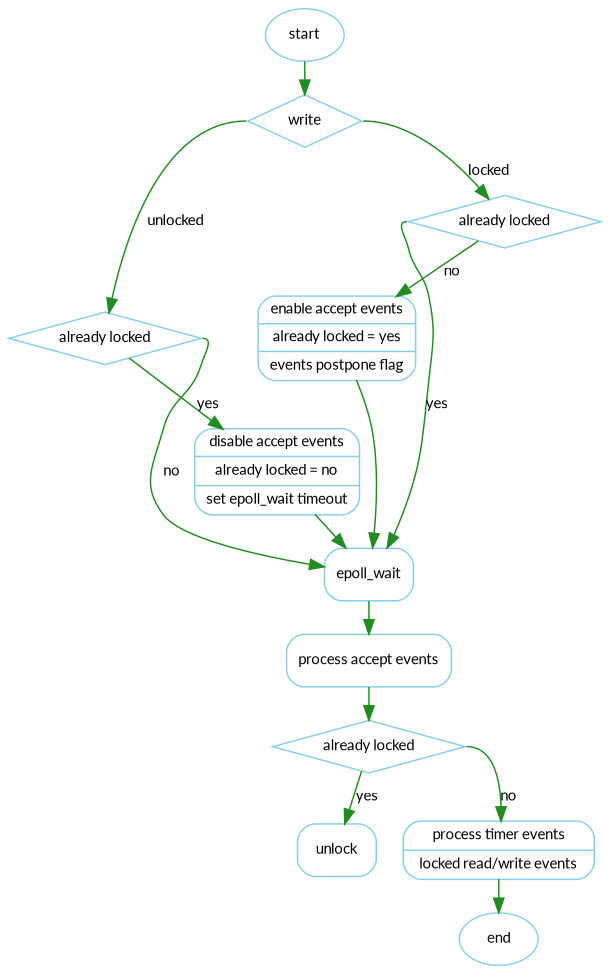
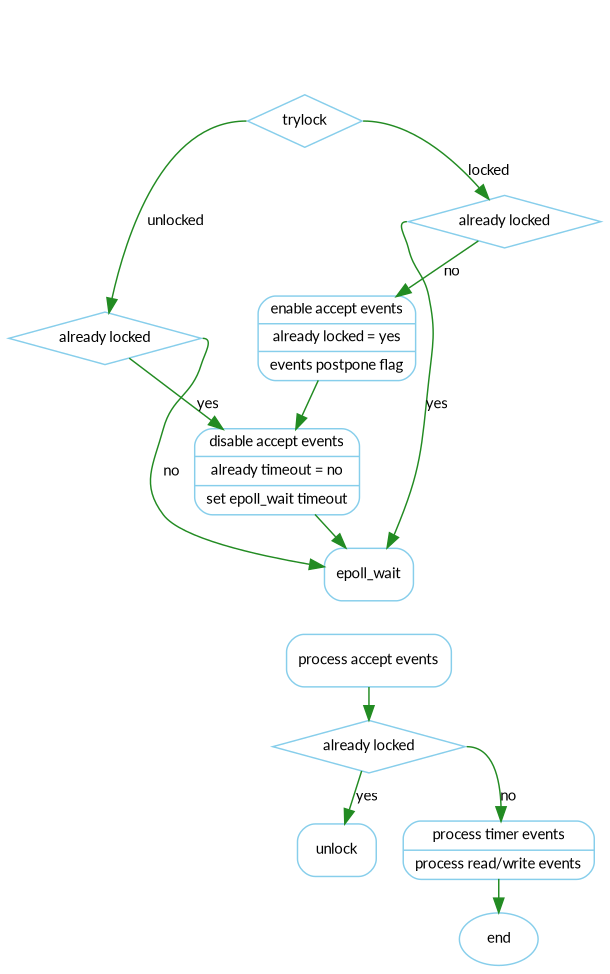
(305, 35) -> none
(305, 121) -> (305, 121)
(375, 455) -> (310, 398)
(277, 470) -> (277, 470)
(369, 610) -> none
(499, 864) -> (499, 864)
